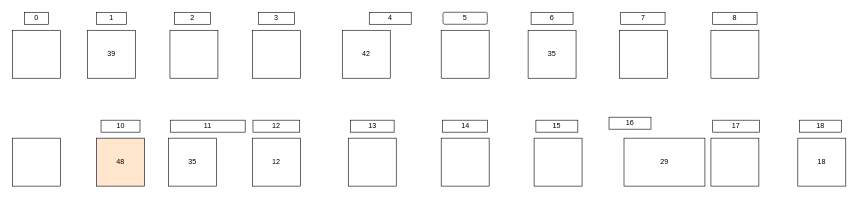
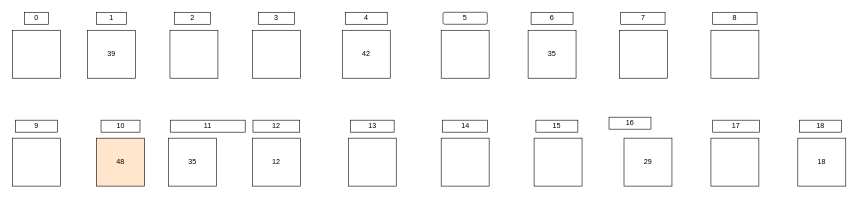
(390, 18) -> (366, 18)
none -> (36, 126)
(665, 162) -> (648, 162)
